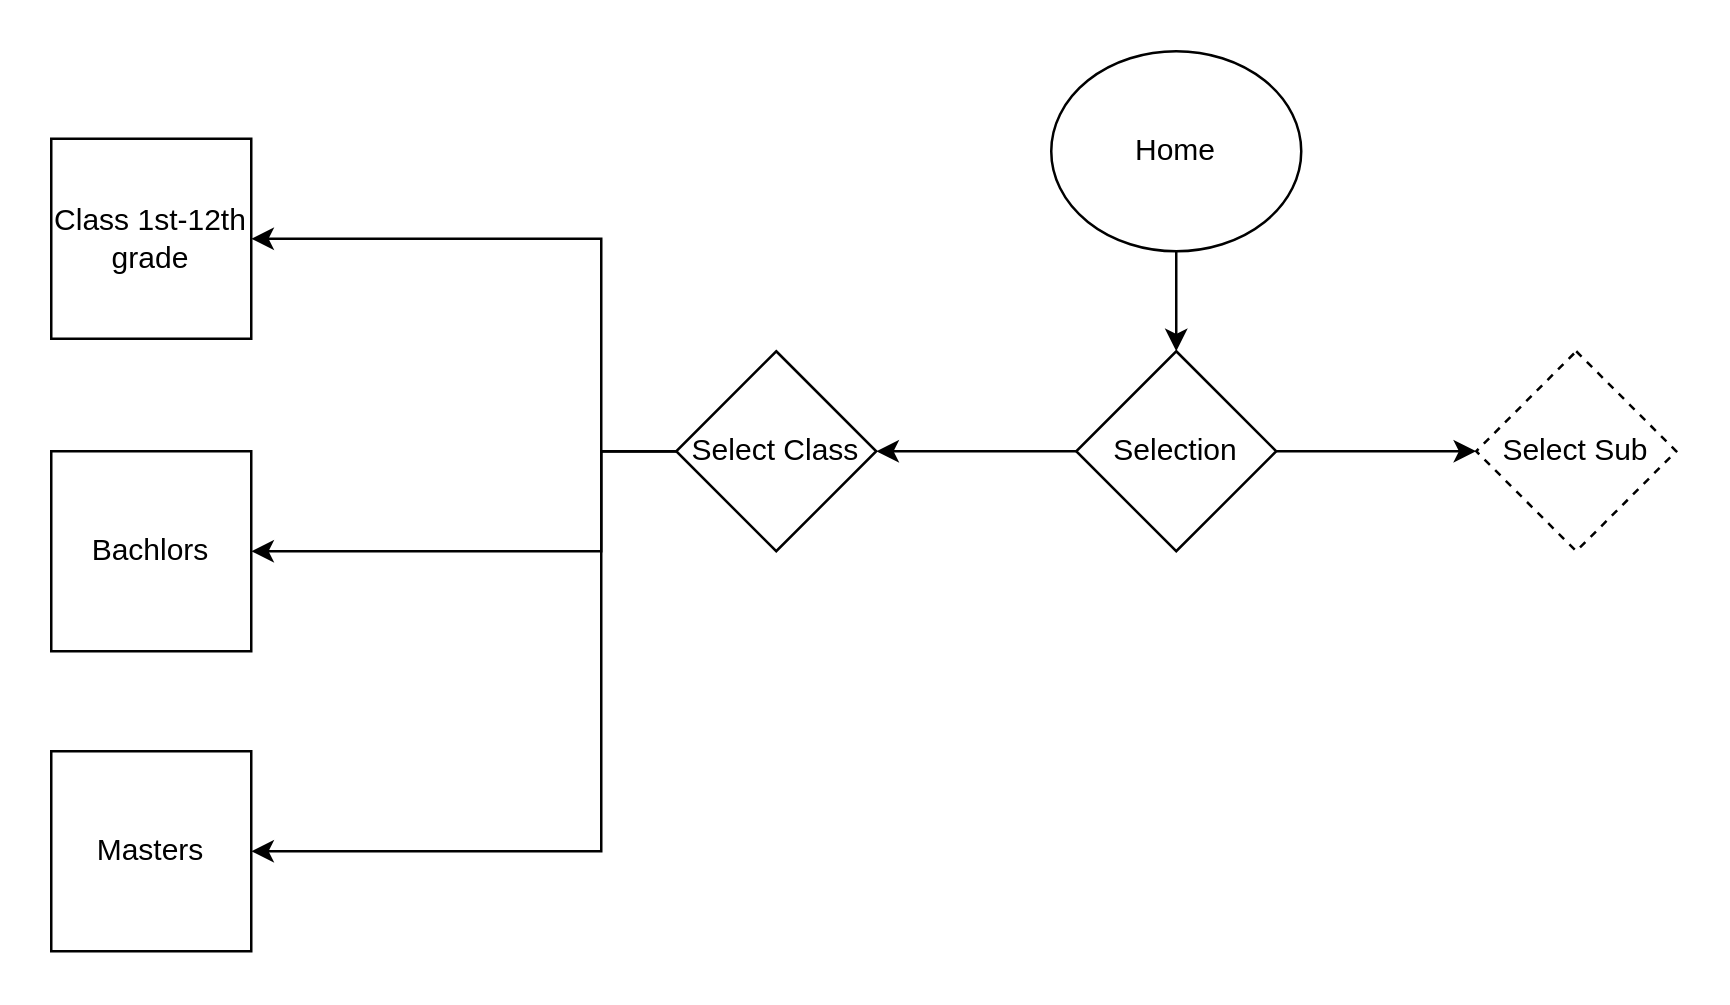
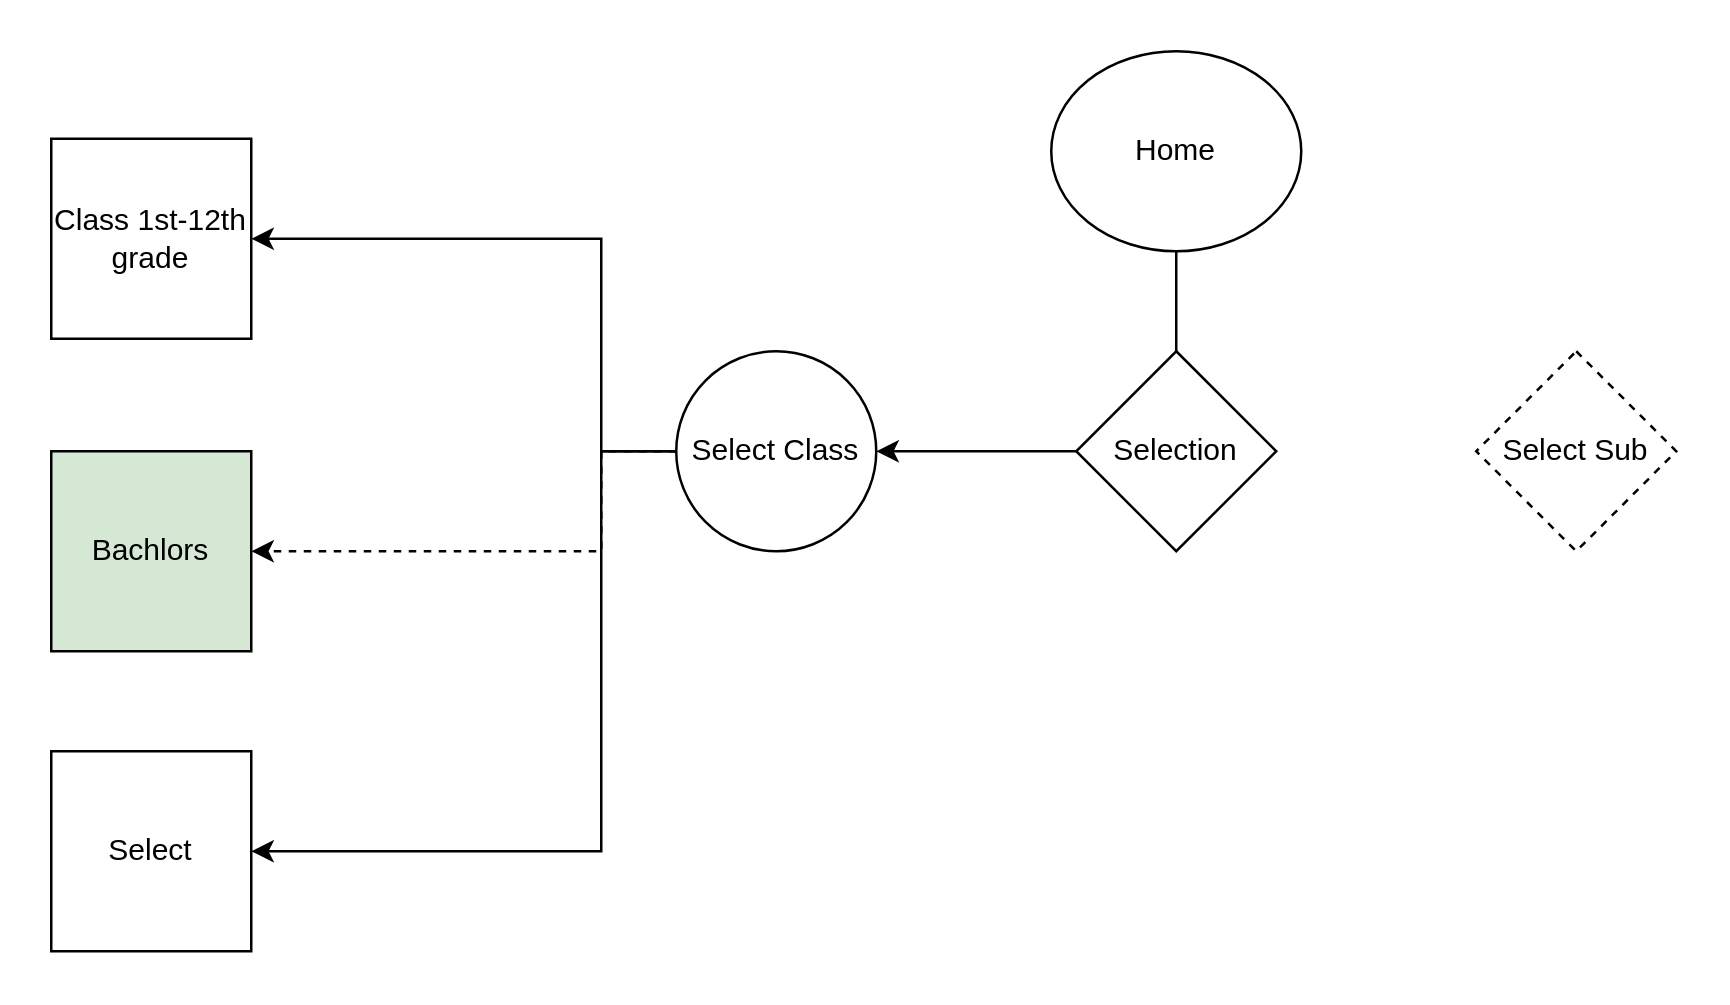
(1176, 333) -> (1176, 340)
(776, 451) -> (776, 451)
(1368, 451) -> none
(151, 551) -> (151, 551)
(432, 551) -> (432, 551)
(151, 851) -> (151, 851)
